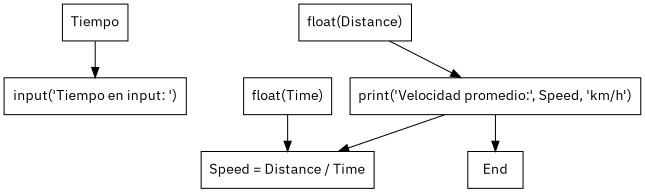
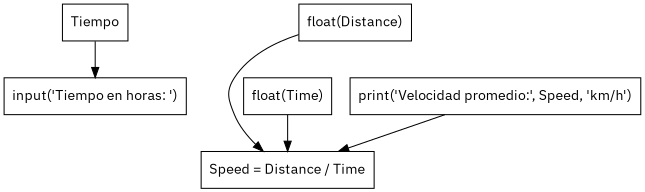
(421, 57) -> (235, 77)
(95, 96) -> (95, 96)
(495, 170) -> none
